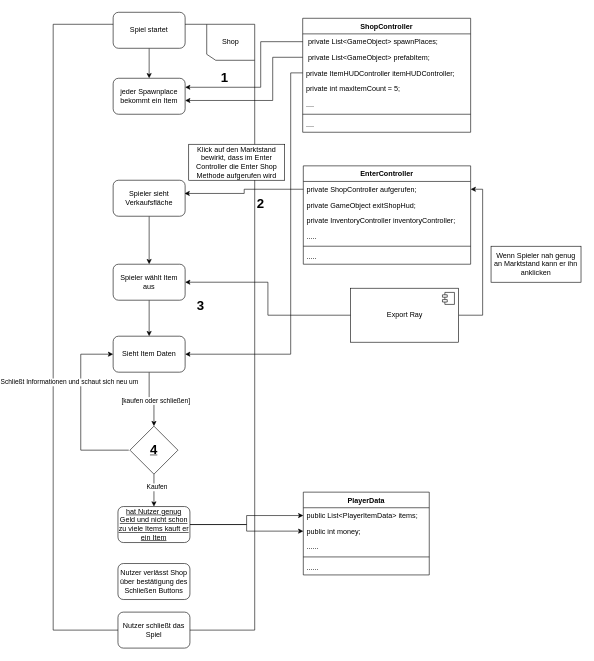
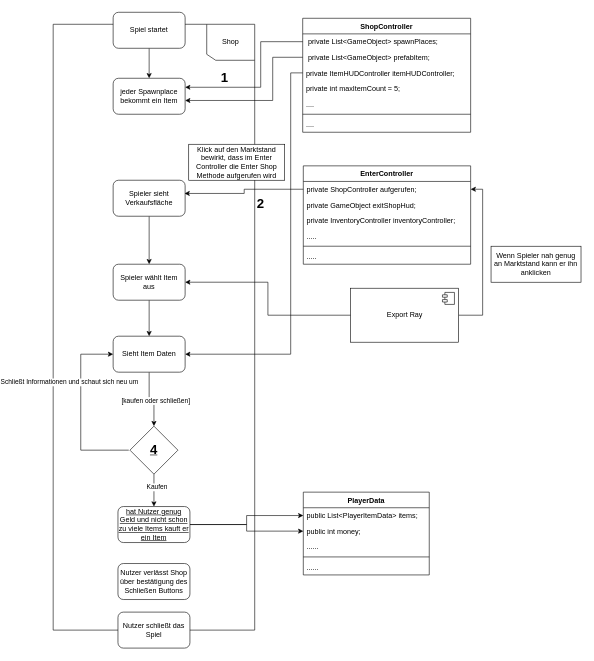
(201, 306) -> none
